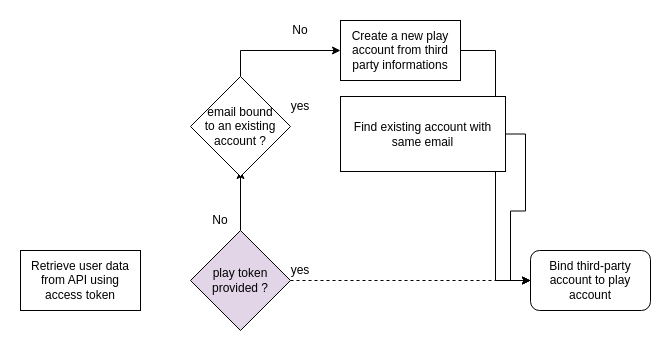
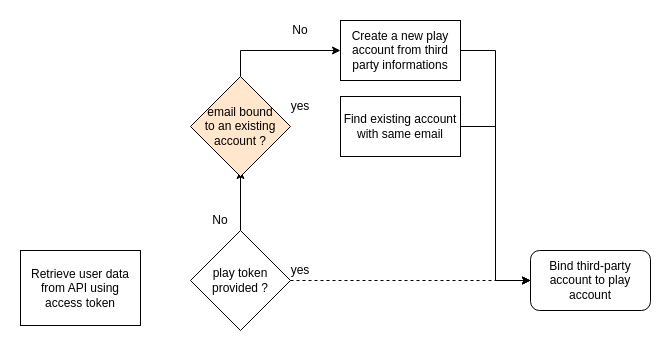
(241, 127) -> (241, 127)
(423, 134) -> (401, 127)
(81, 281) -> (81, 288)
(241, 281) -> (241, 281)
